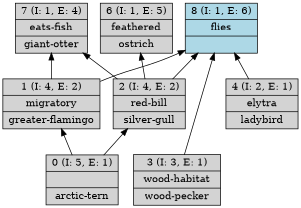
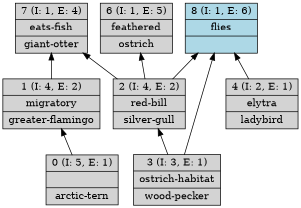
(137, 68) -> none
(113, 145) -> (164, 145)
(177, 179) -> (177, 179)
